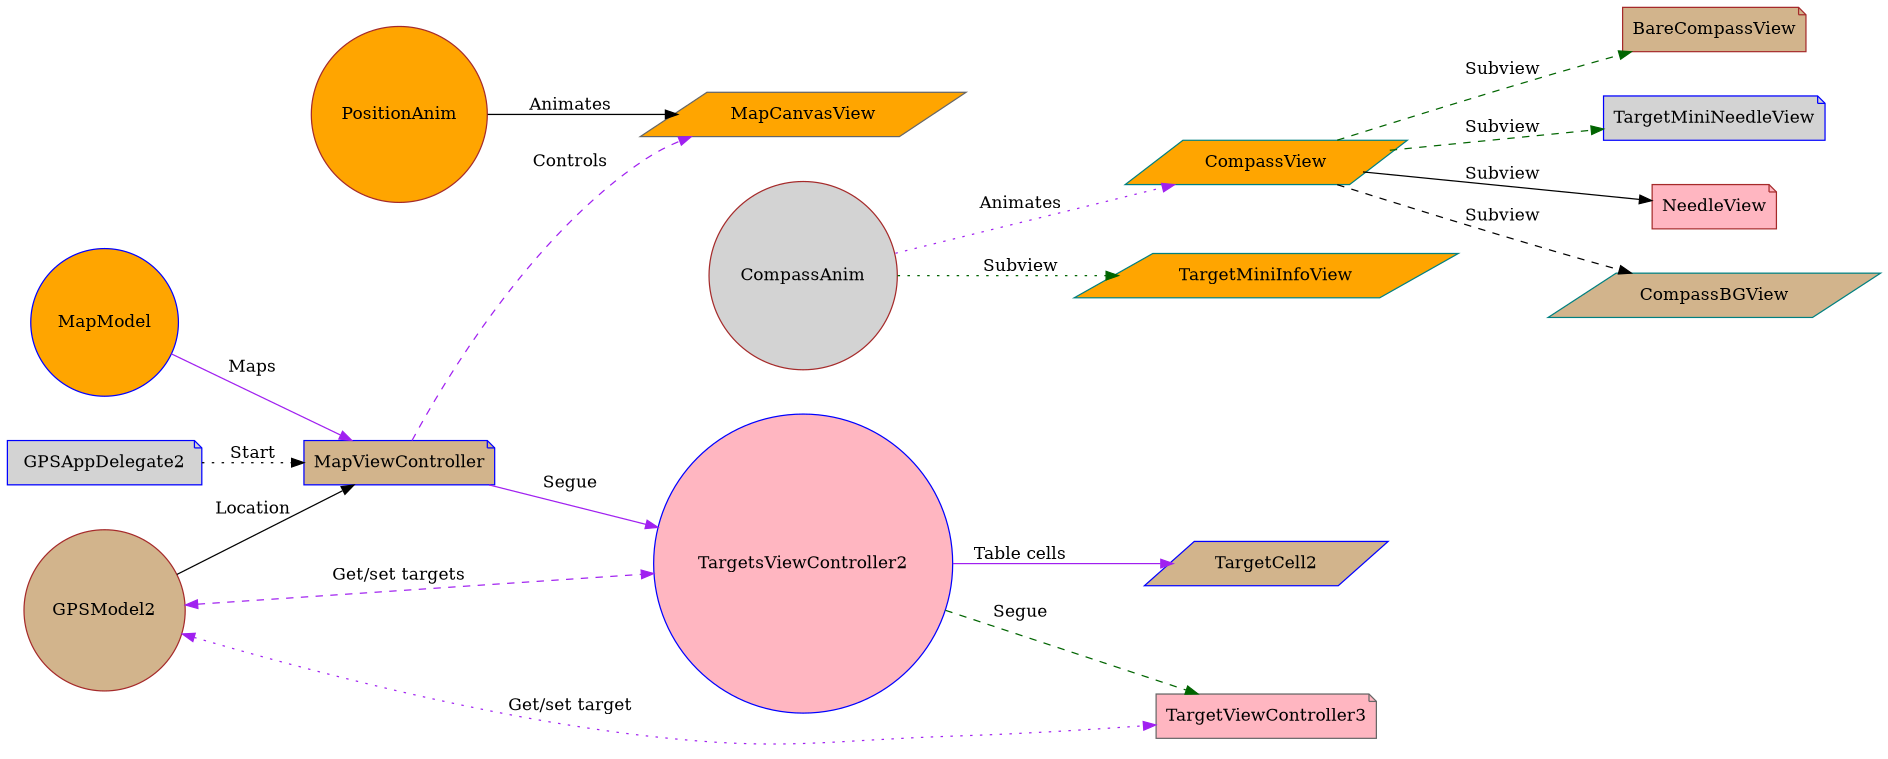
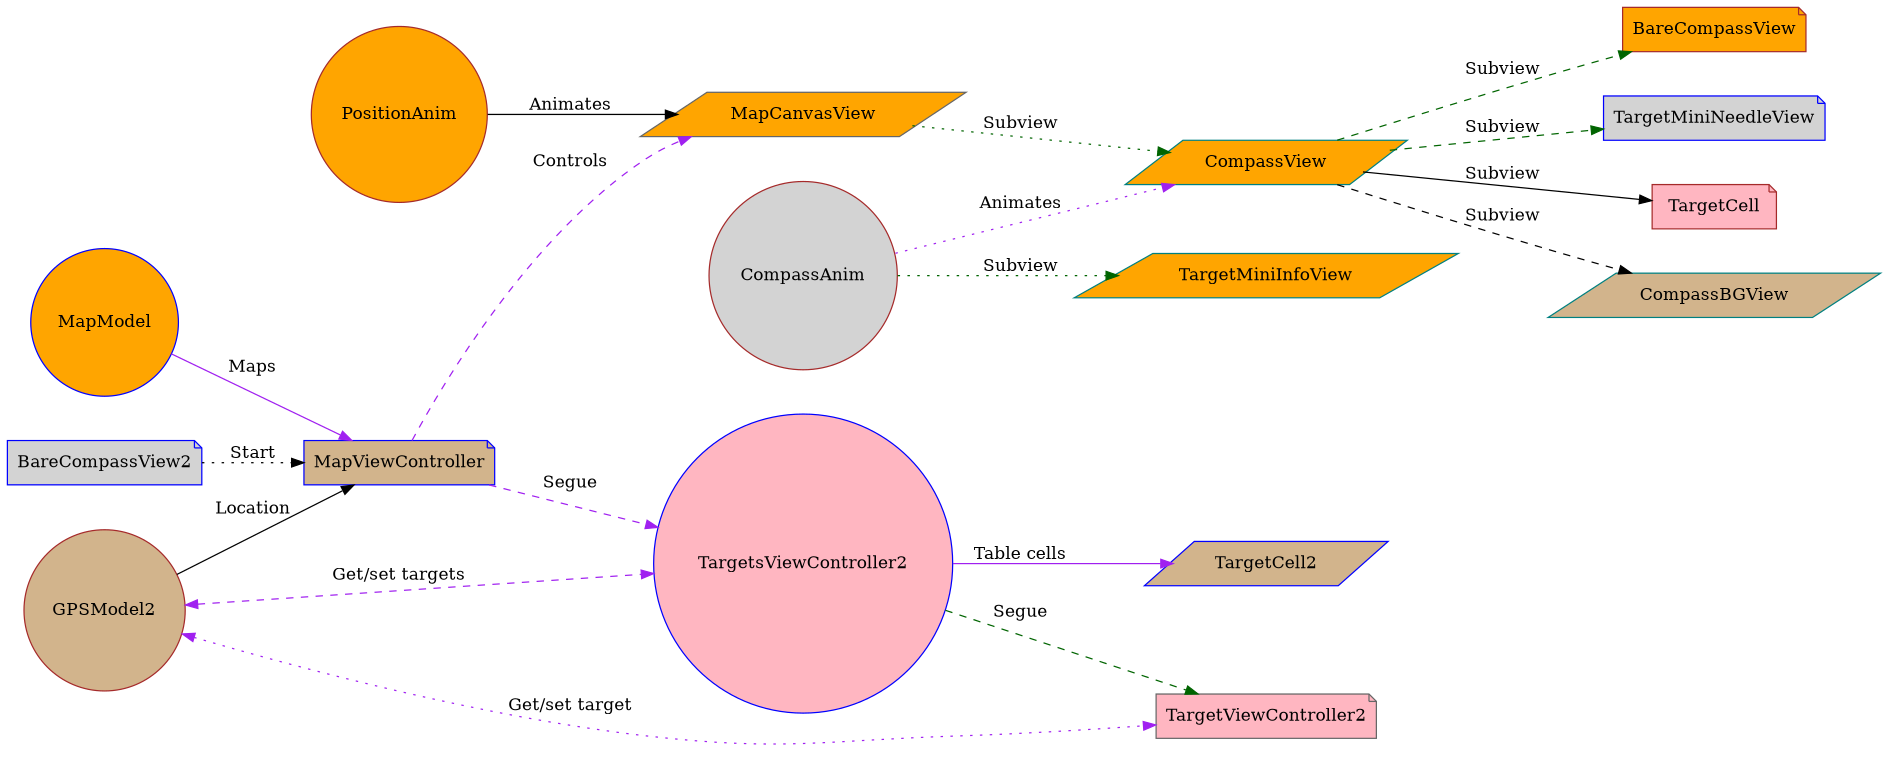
(1714, 30) -> (1714, 30)
none -> (1035, 138)
(1714, 207) -> (1714, 207)
(105, 463) -> (105, 463)
(568, 505) -> (568, 505)
(1266, 716) -> (1266, 716)
